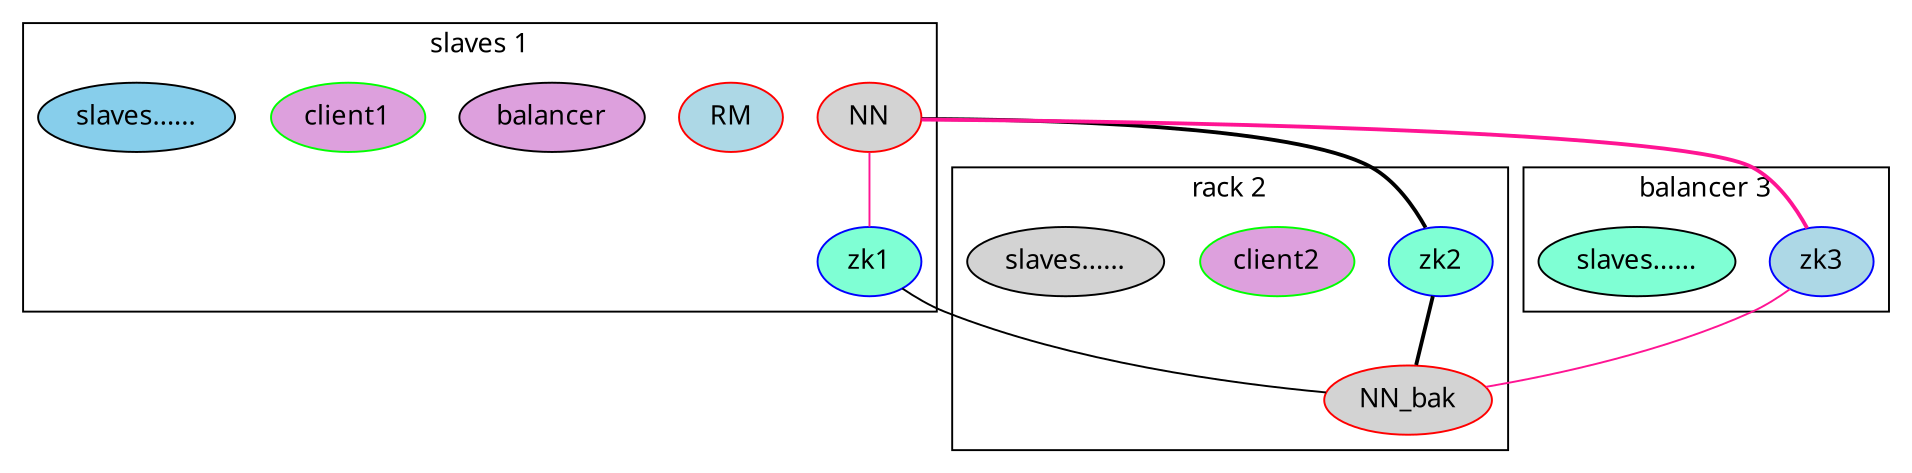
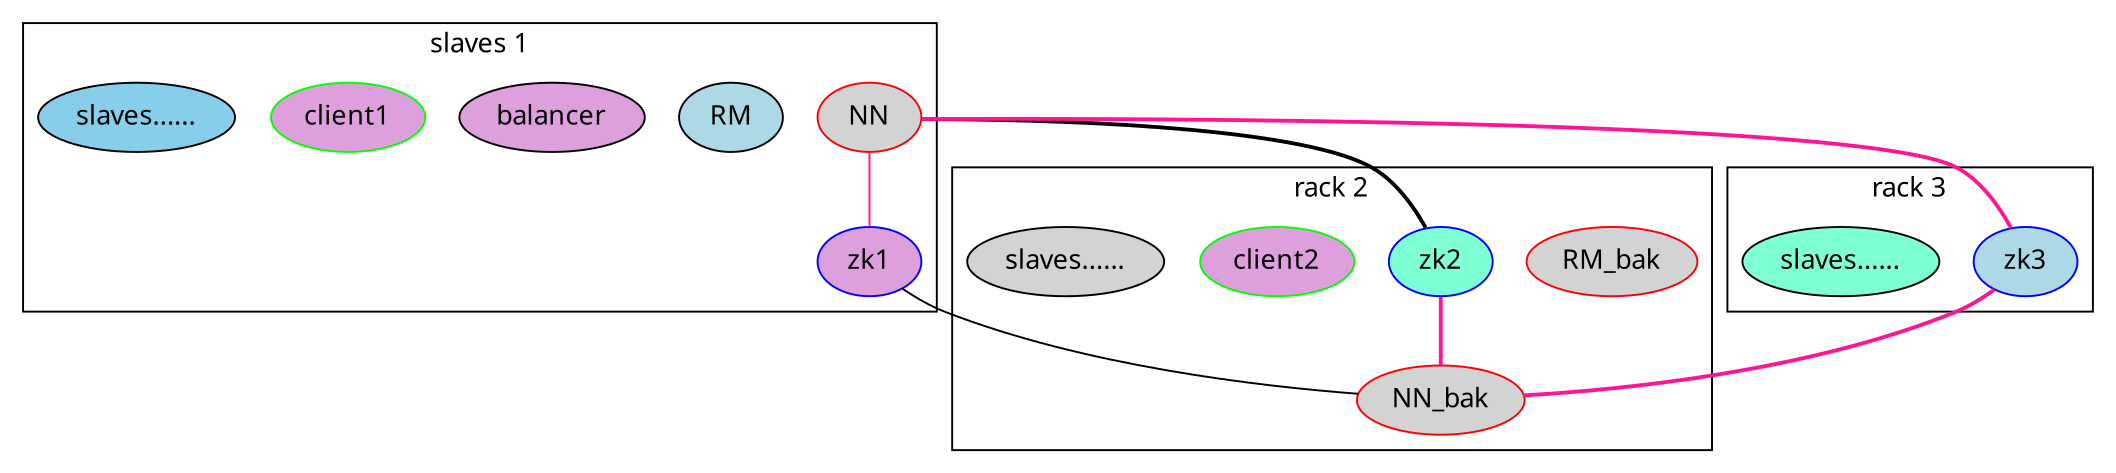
(731, 117) -> (731, 117)
(1706, 189) -> (1910, 189)
(869, 262) -> (869, 262)
none -> (1612, 262)
(1425, 331) -> (1441, 331)
(1643, 351) -> (1765, 366)
